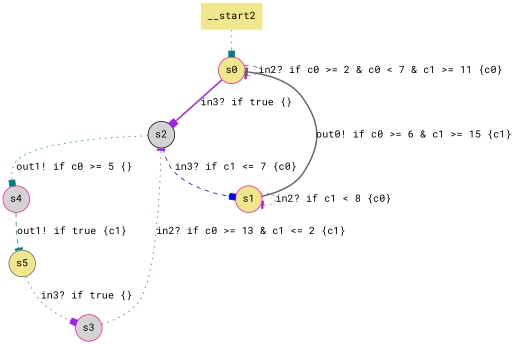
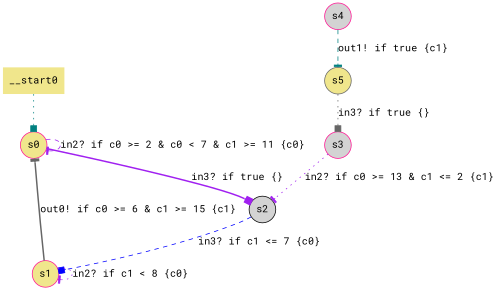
(232, 16) -> (34, 81)
(71, 142) -> none
(43, 303) -> (338, 109)
